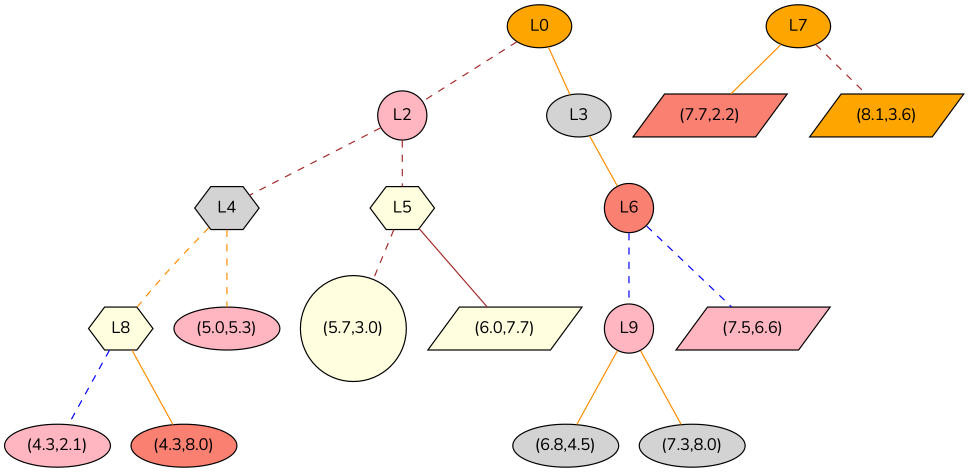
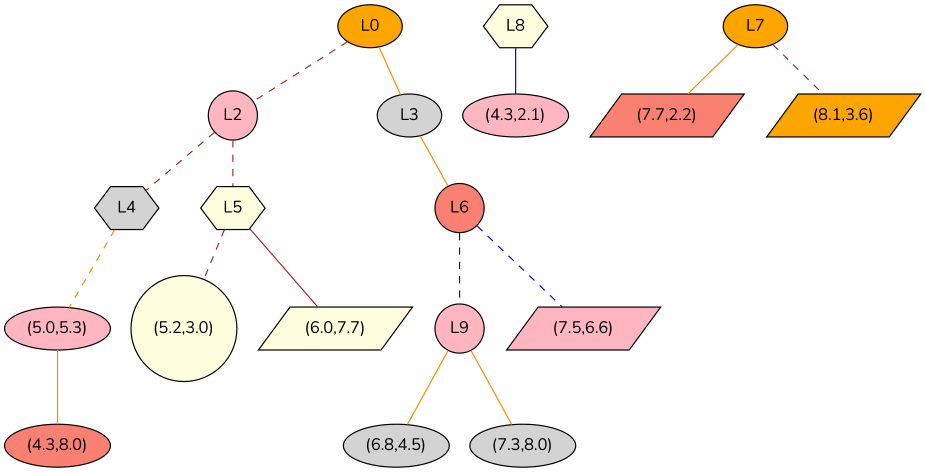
(172, 266) -> none
(353, 329) -> (184, 329)
(89, 387) -> (516, 71)
(153, 387) -> (58, 387)
